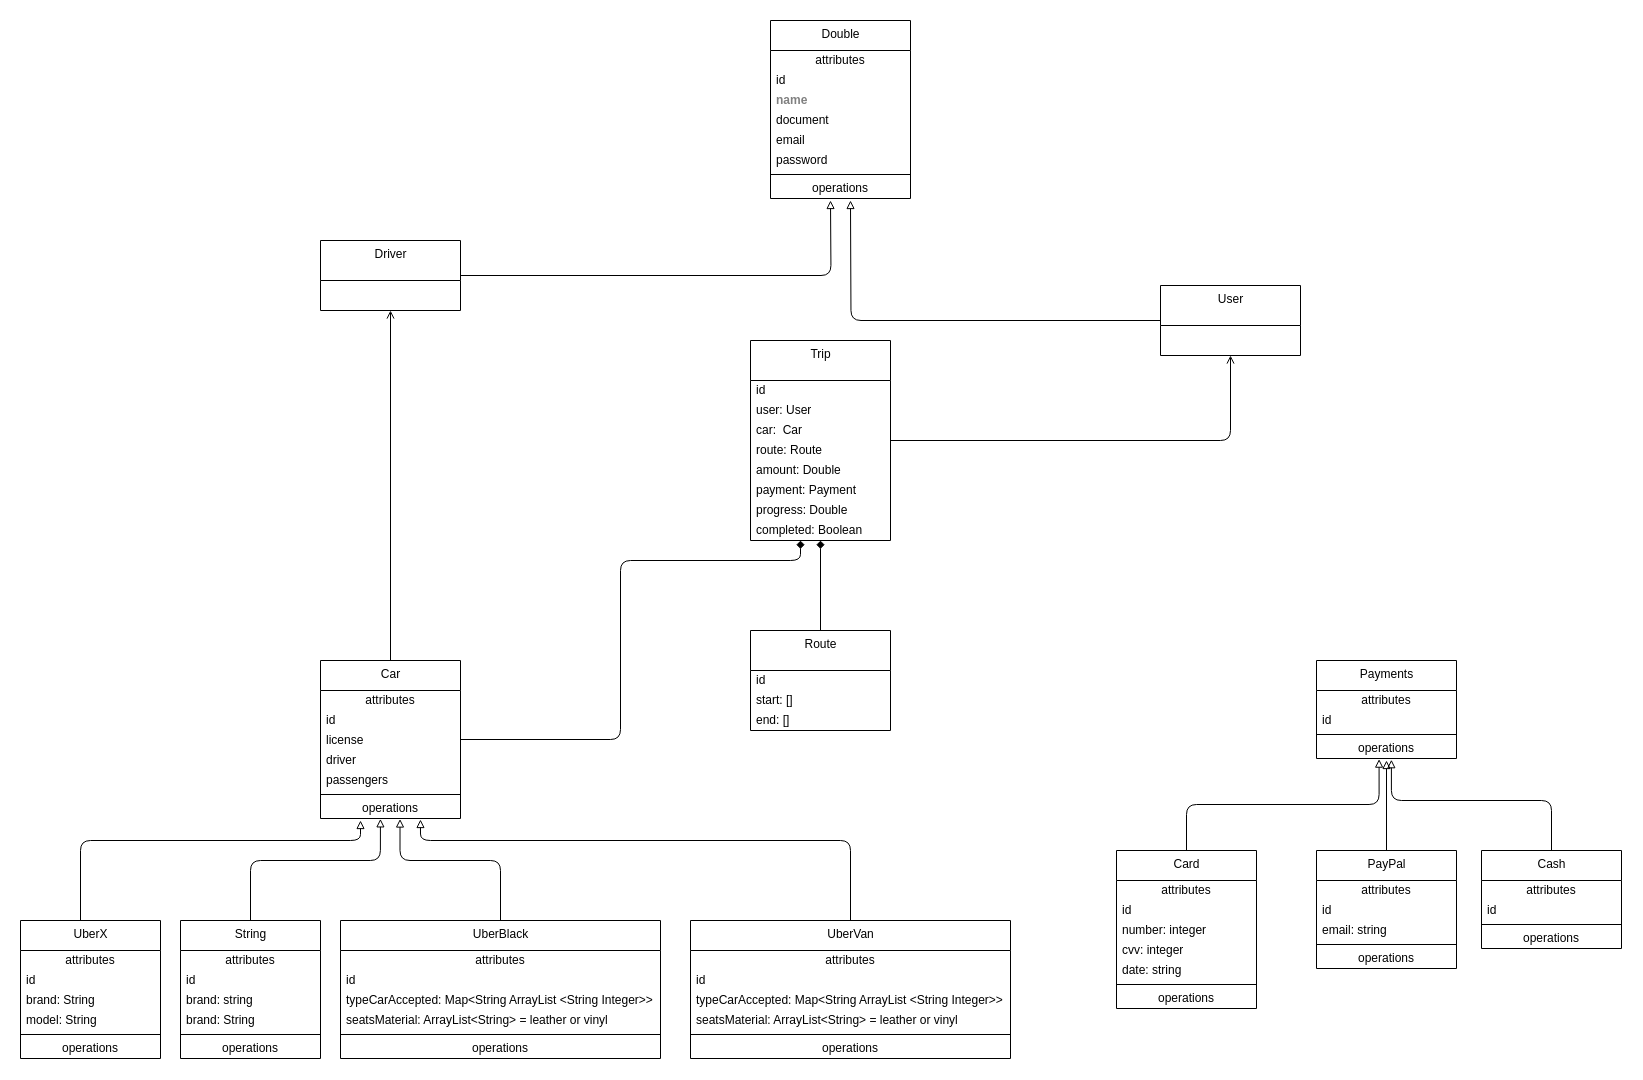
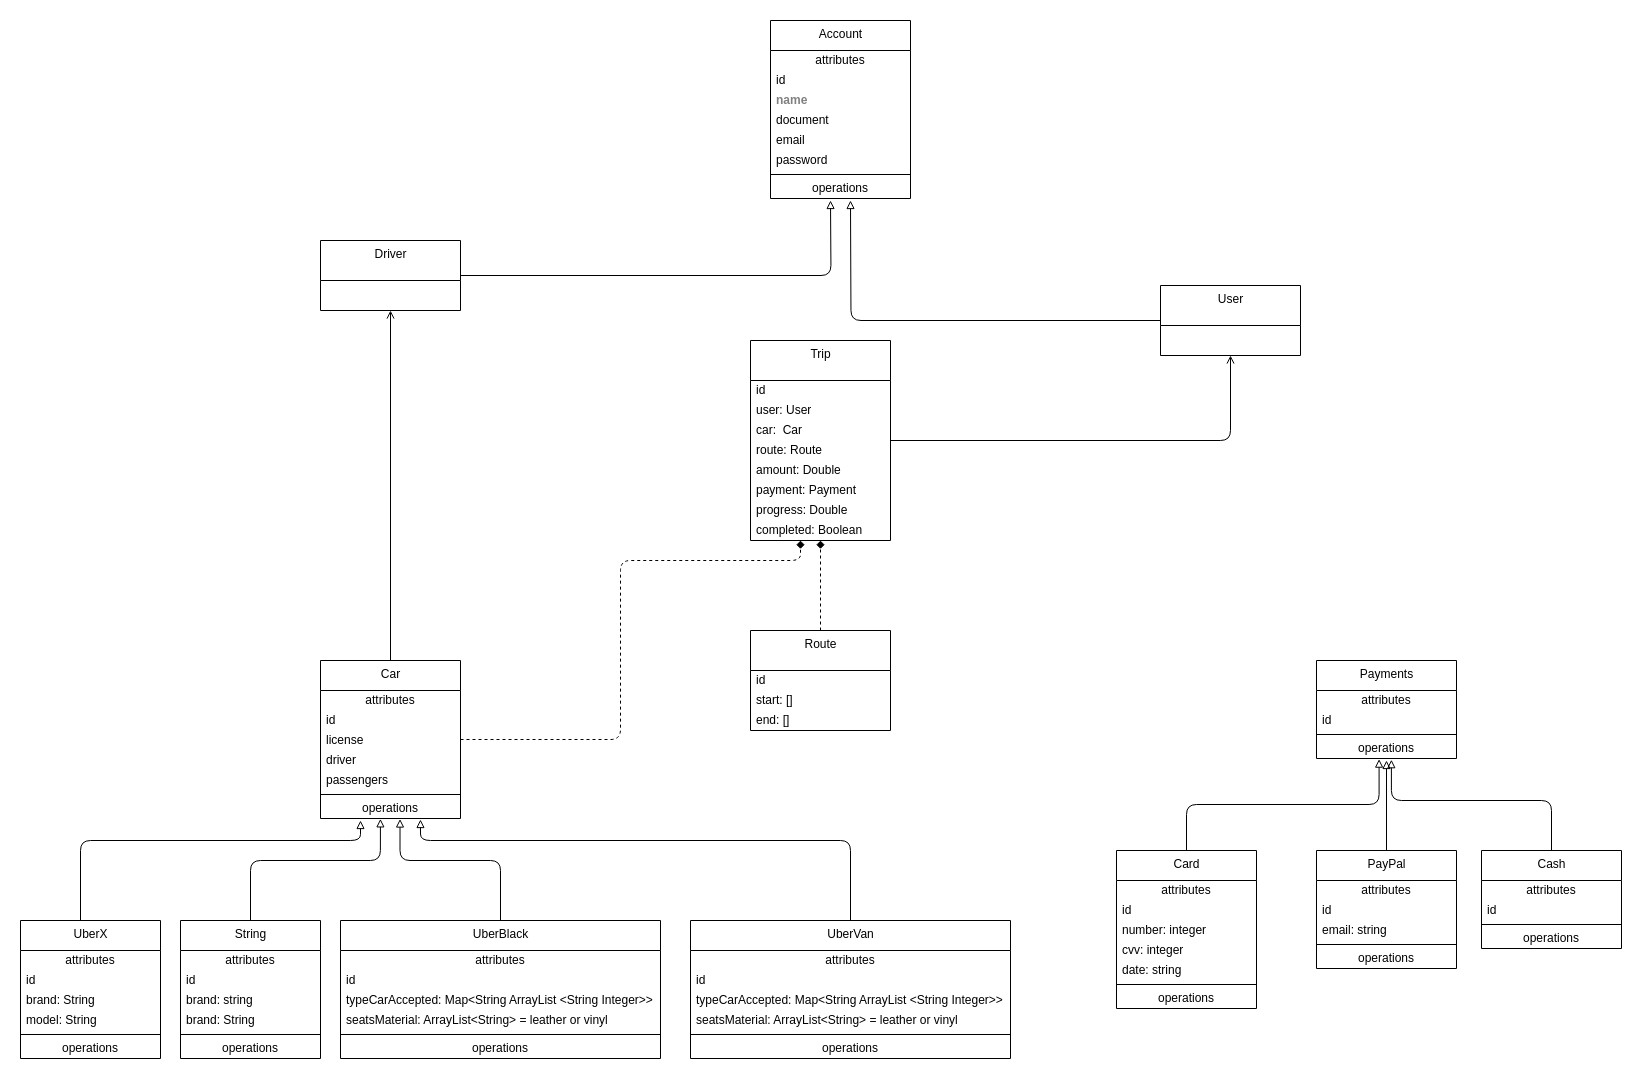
(841, 35) -> (841, 35)
(821, 589) -> (821, 589)
(621, 637) -> (621, 637)
